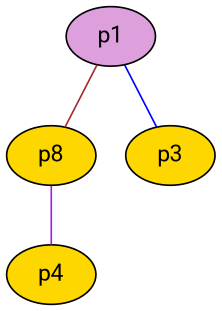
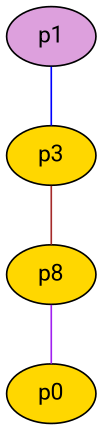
(81, 96) -> (51, 215)
(51, 275) -> (51, 394)
